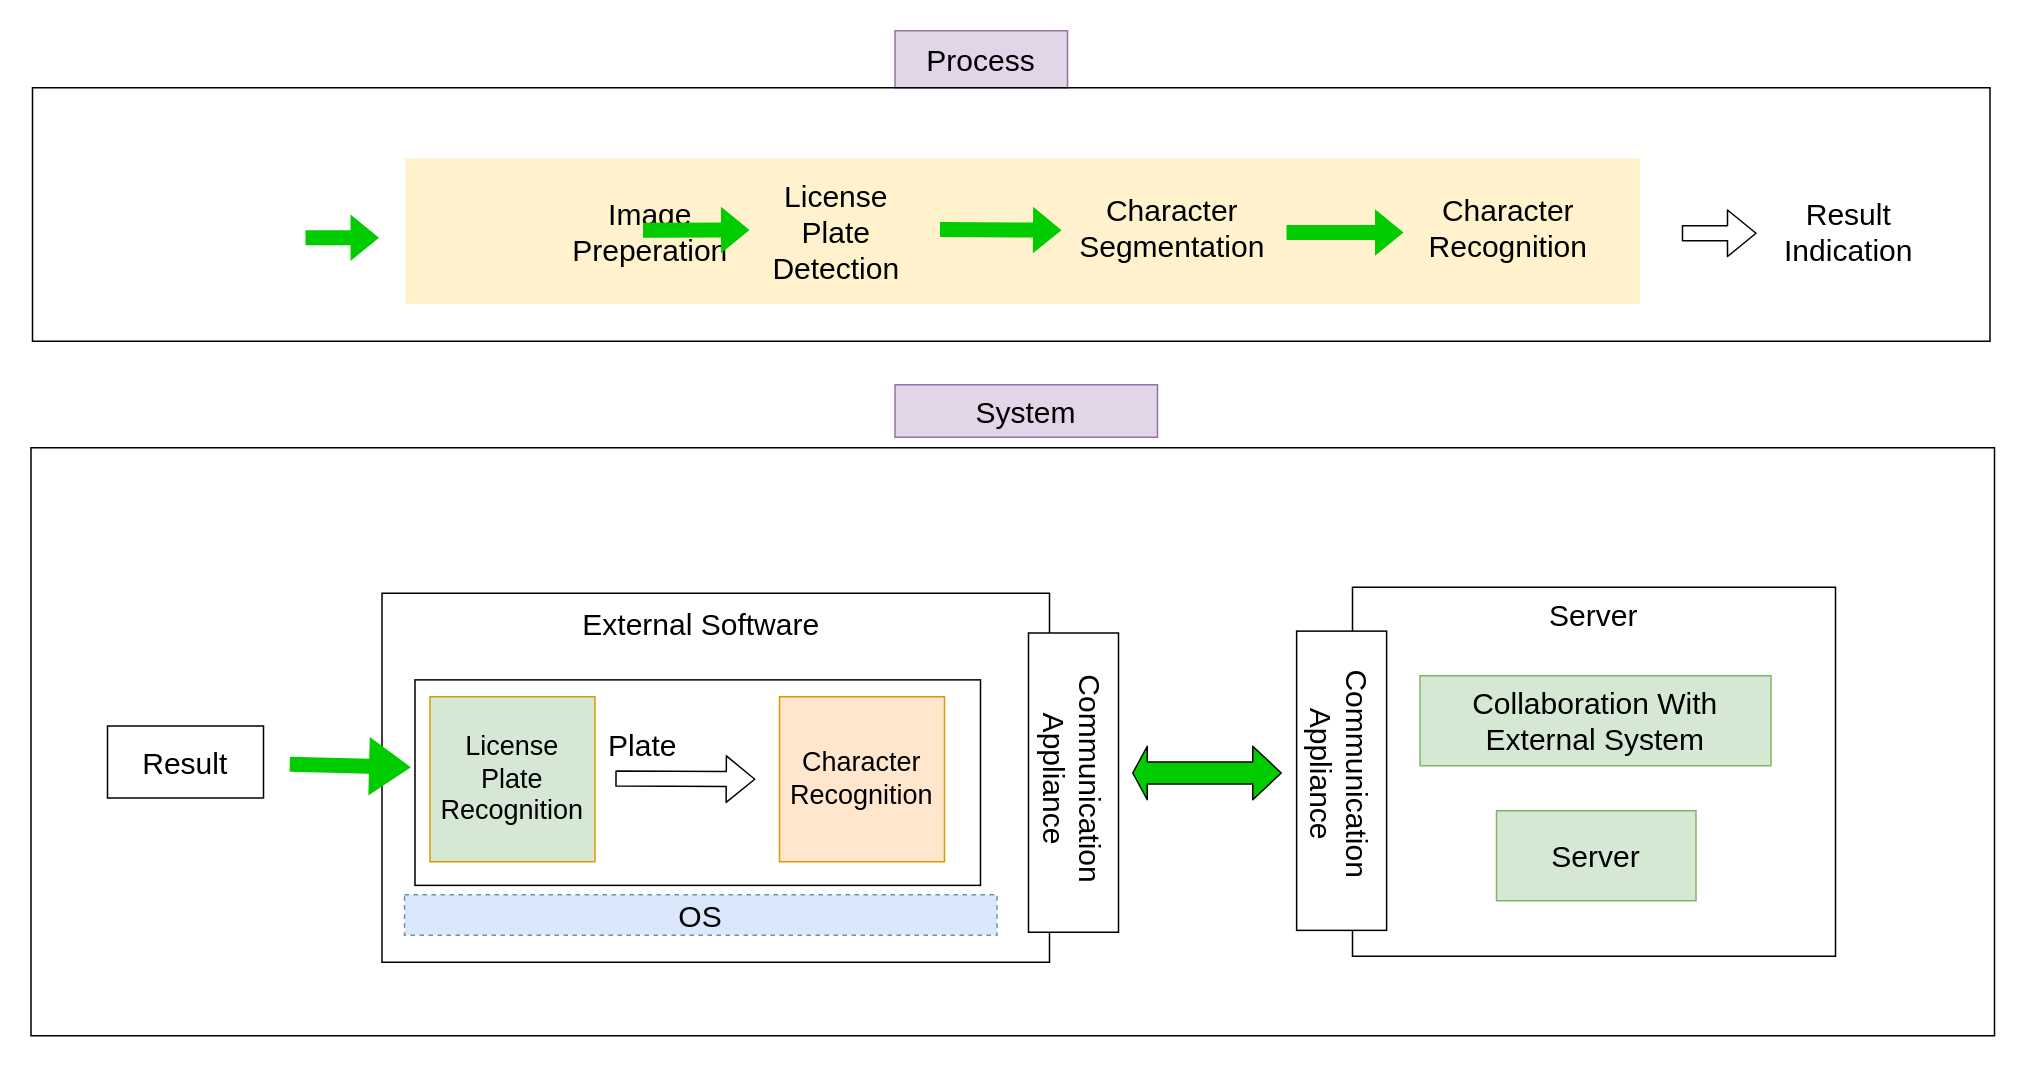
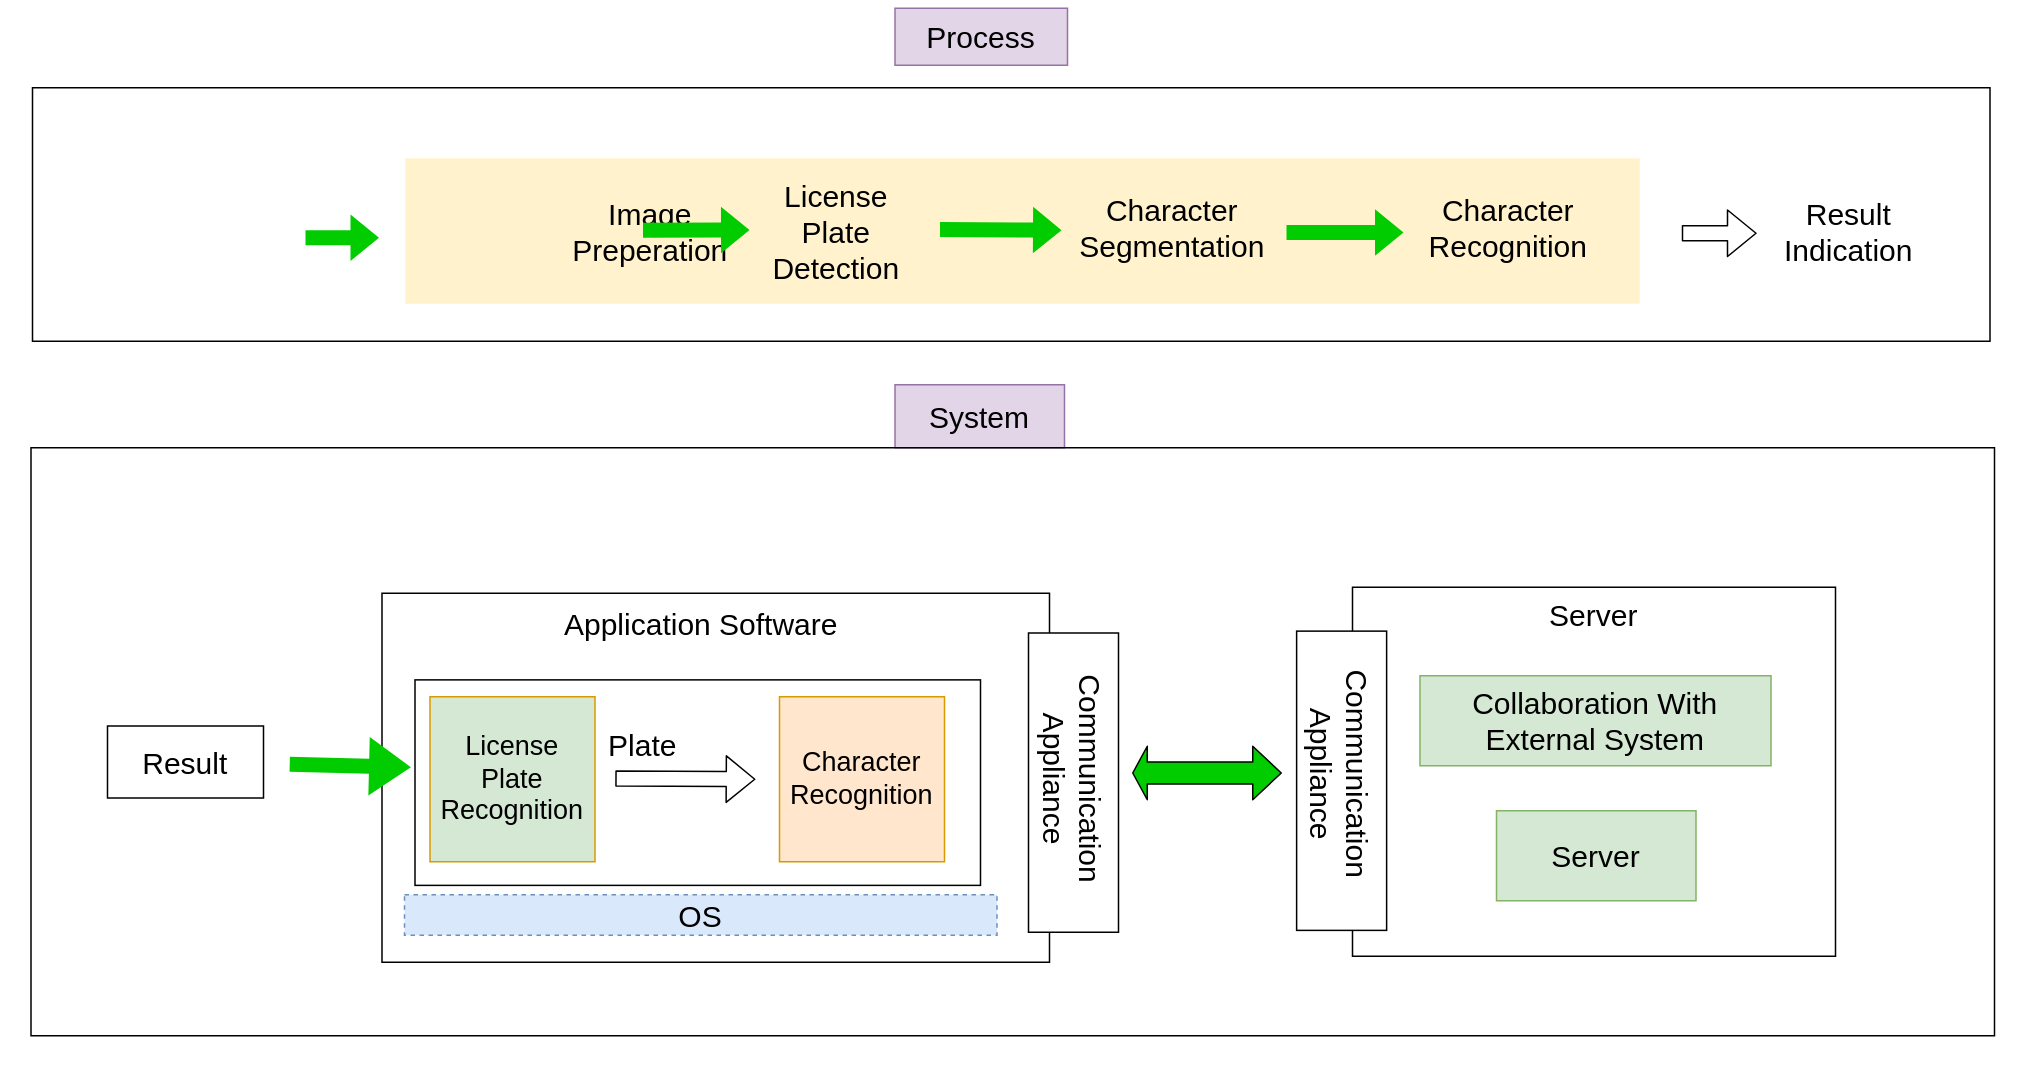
(981, 59) -> (981, 37)
(1026, 411) -> (980, 416)
(701, 623) -> (701, 623)
